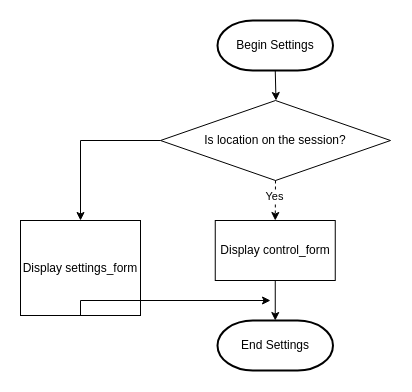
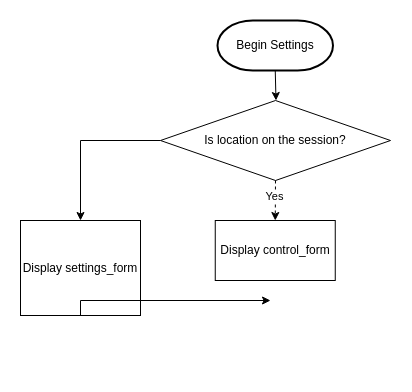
(275, 297) -> none
(275, 346) -> none
